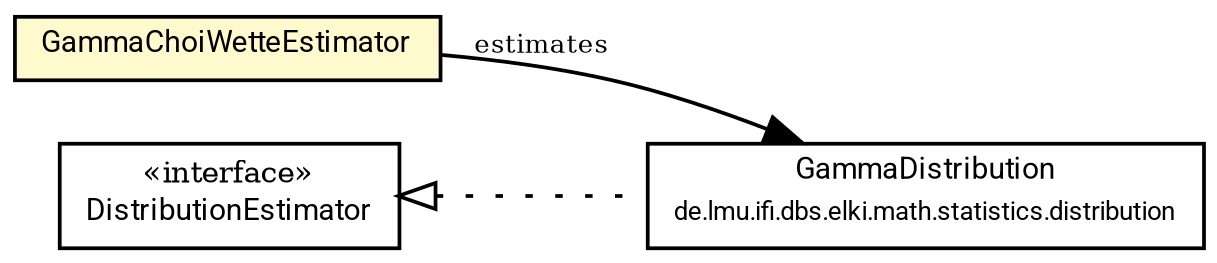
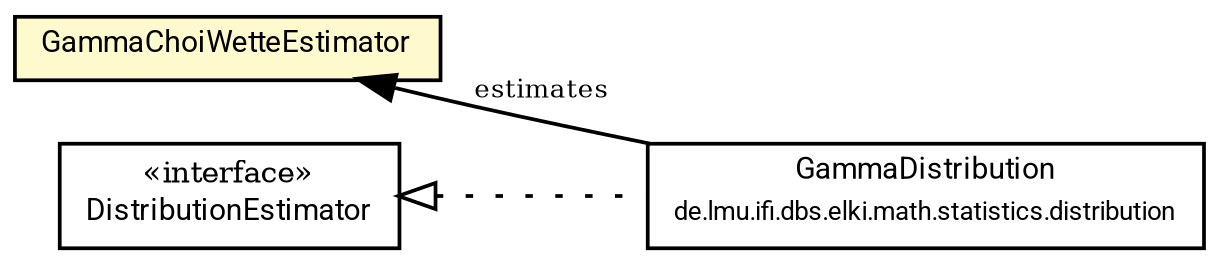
(607, 79) -> (522, 117)
